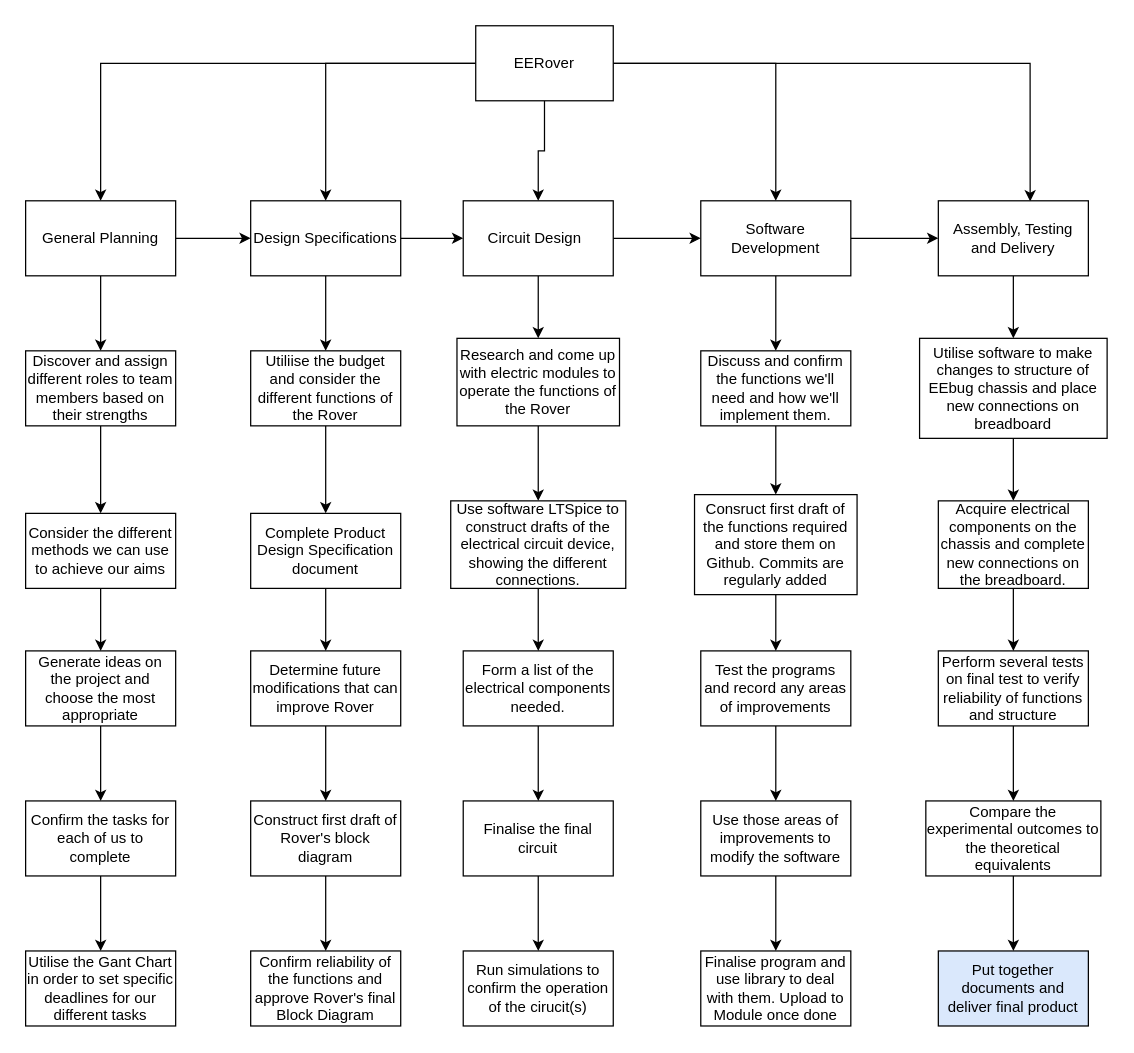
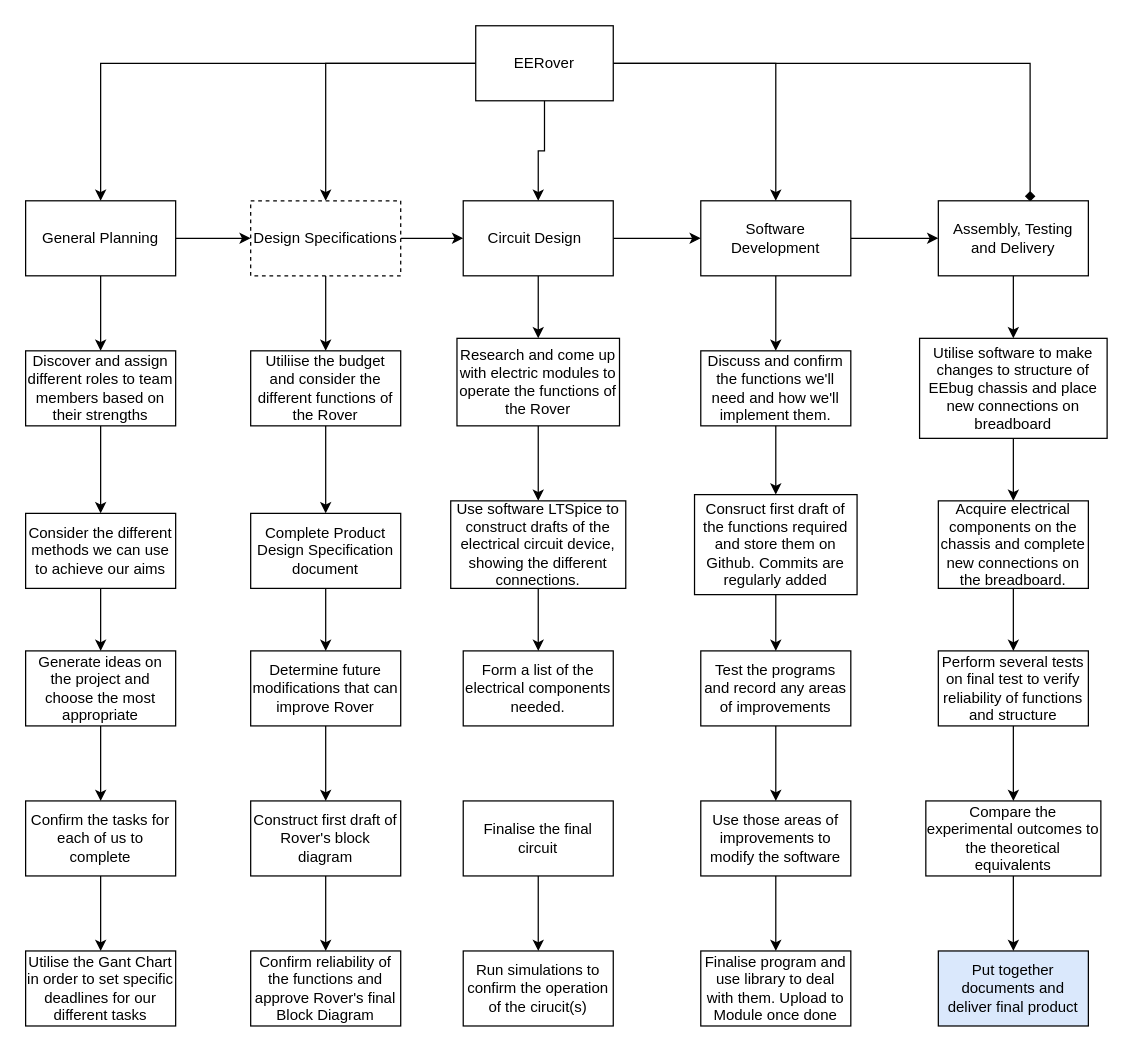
(1030, 191) -> (1030, 191)
(326, 238) -> (326, 238)
(538, 759) -> none
